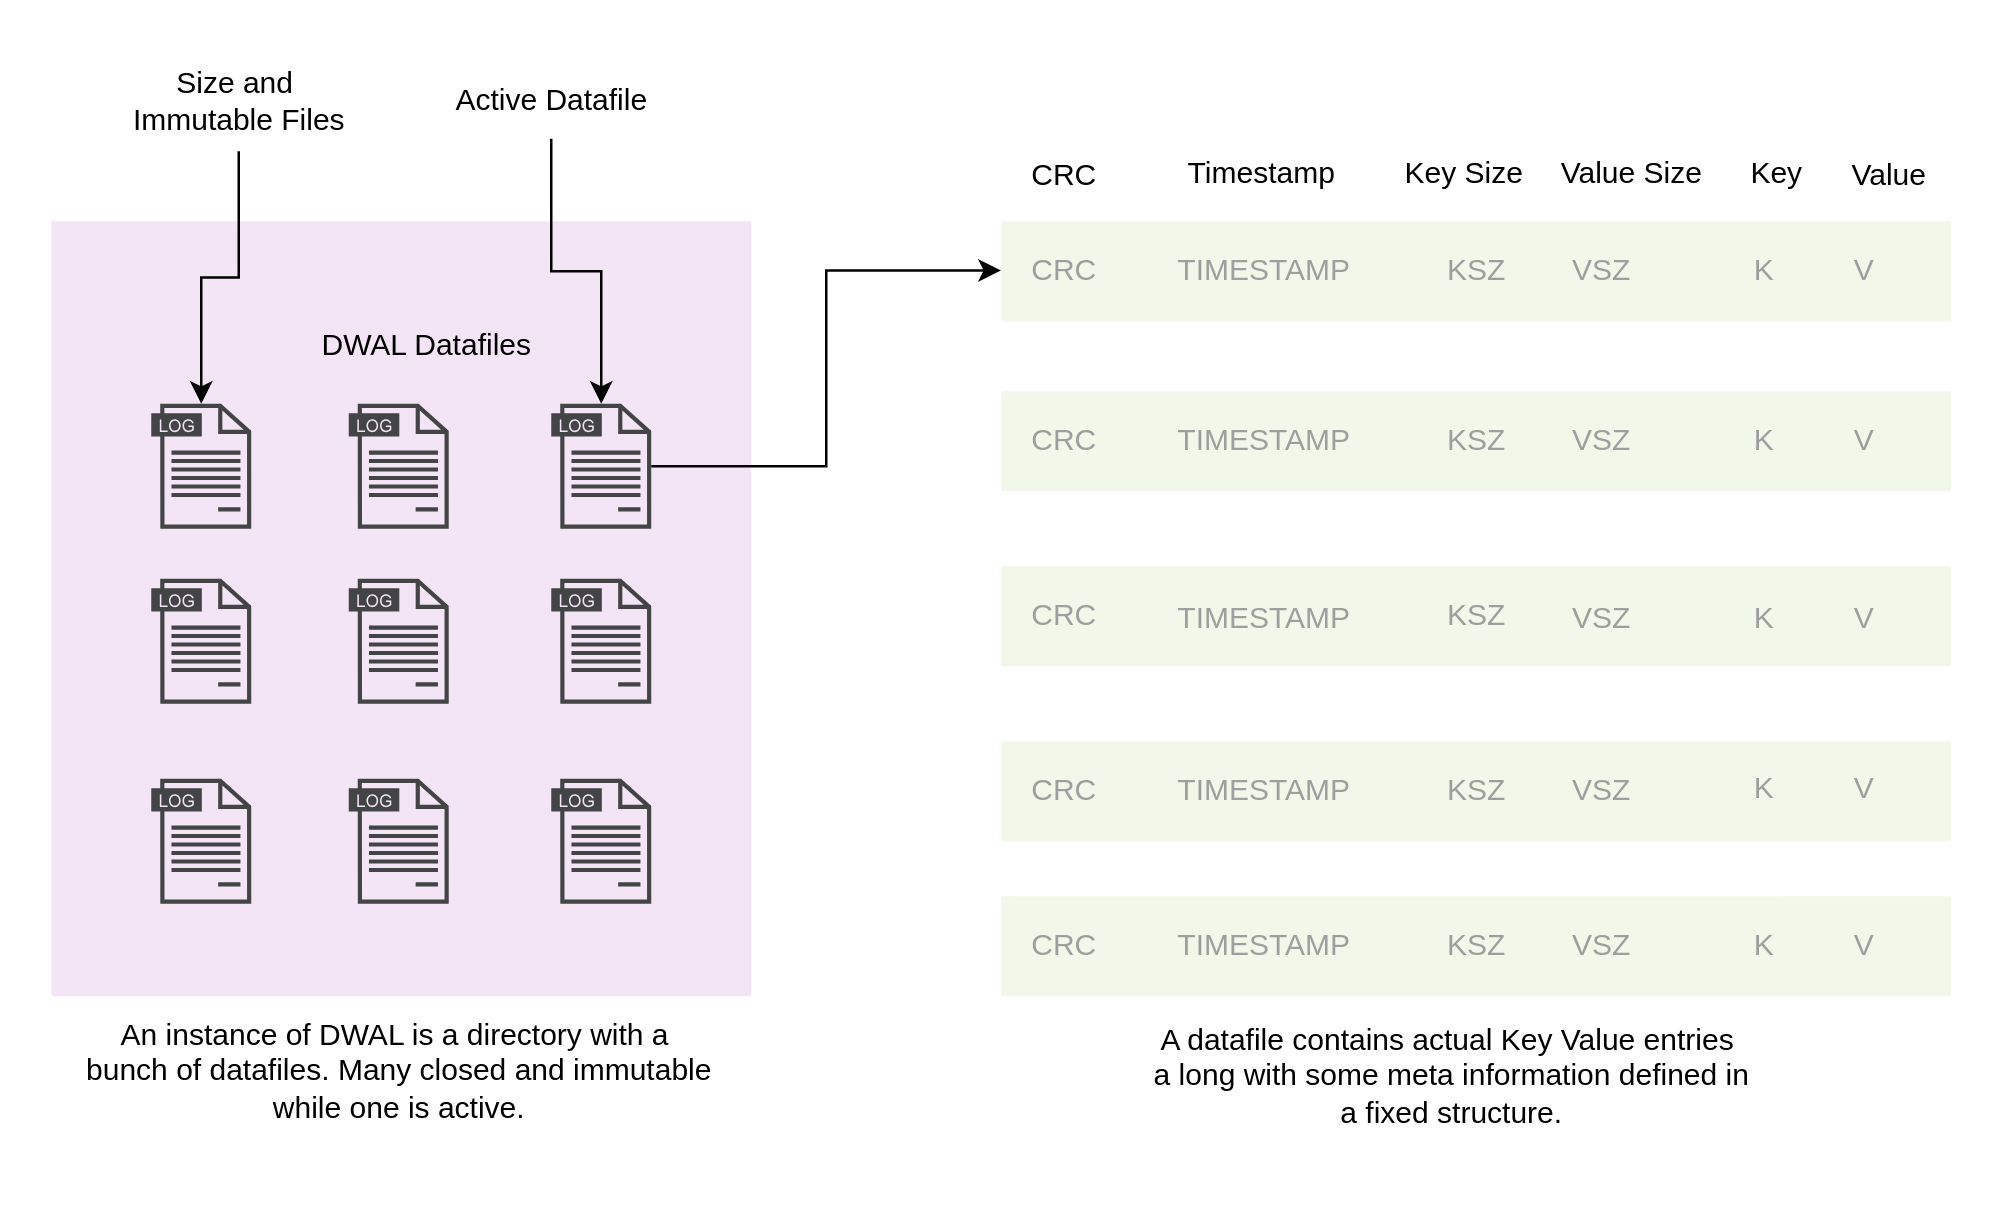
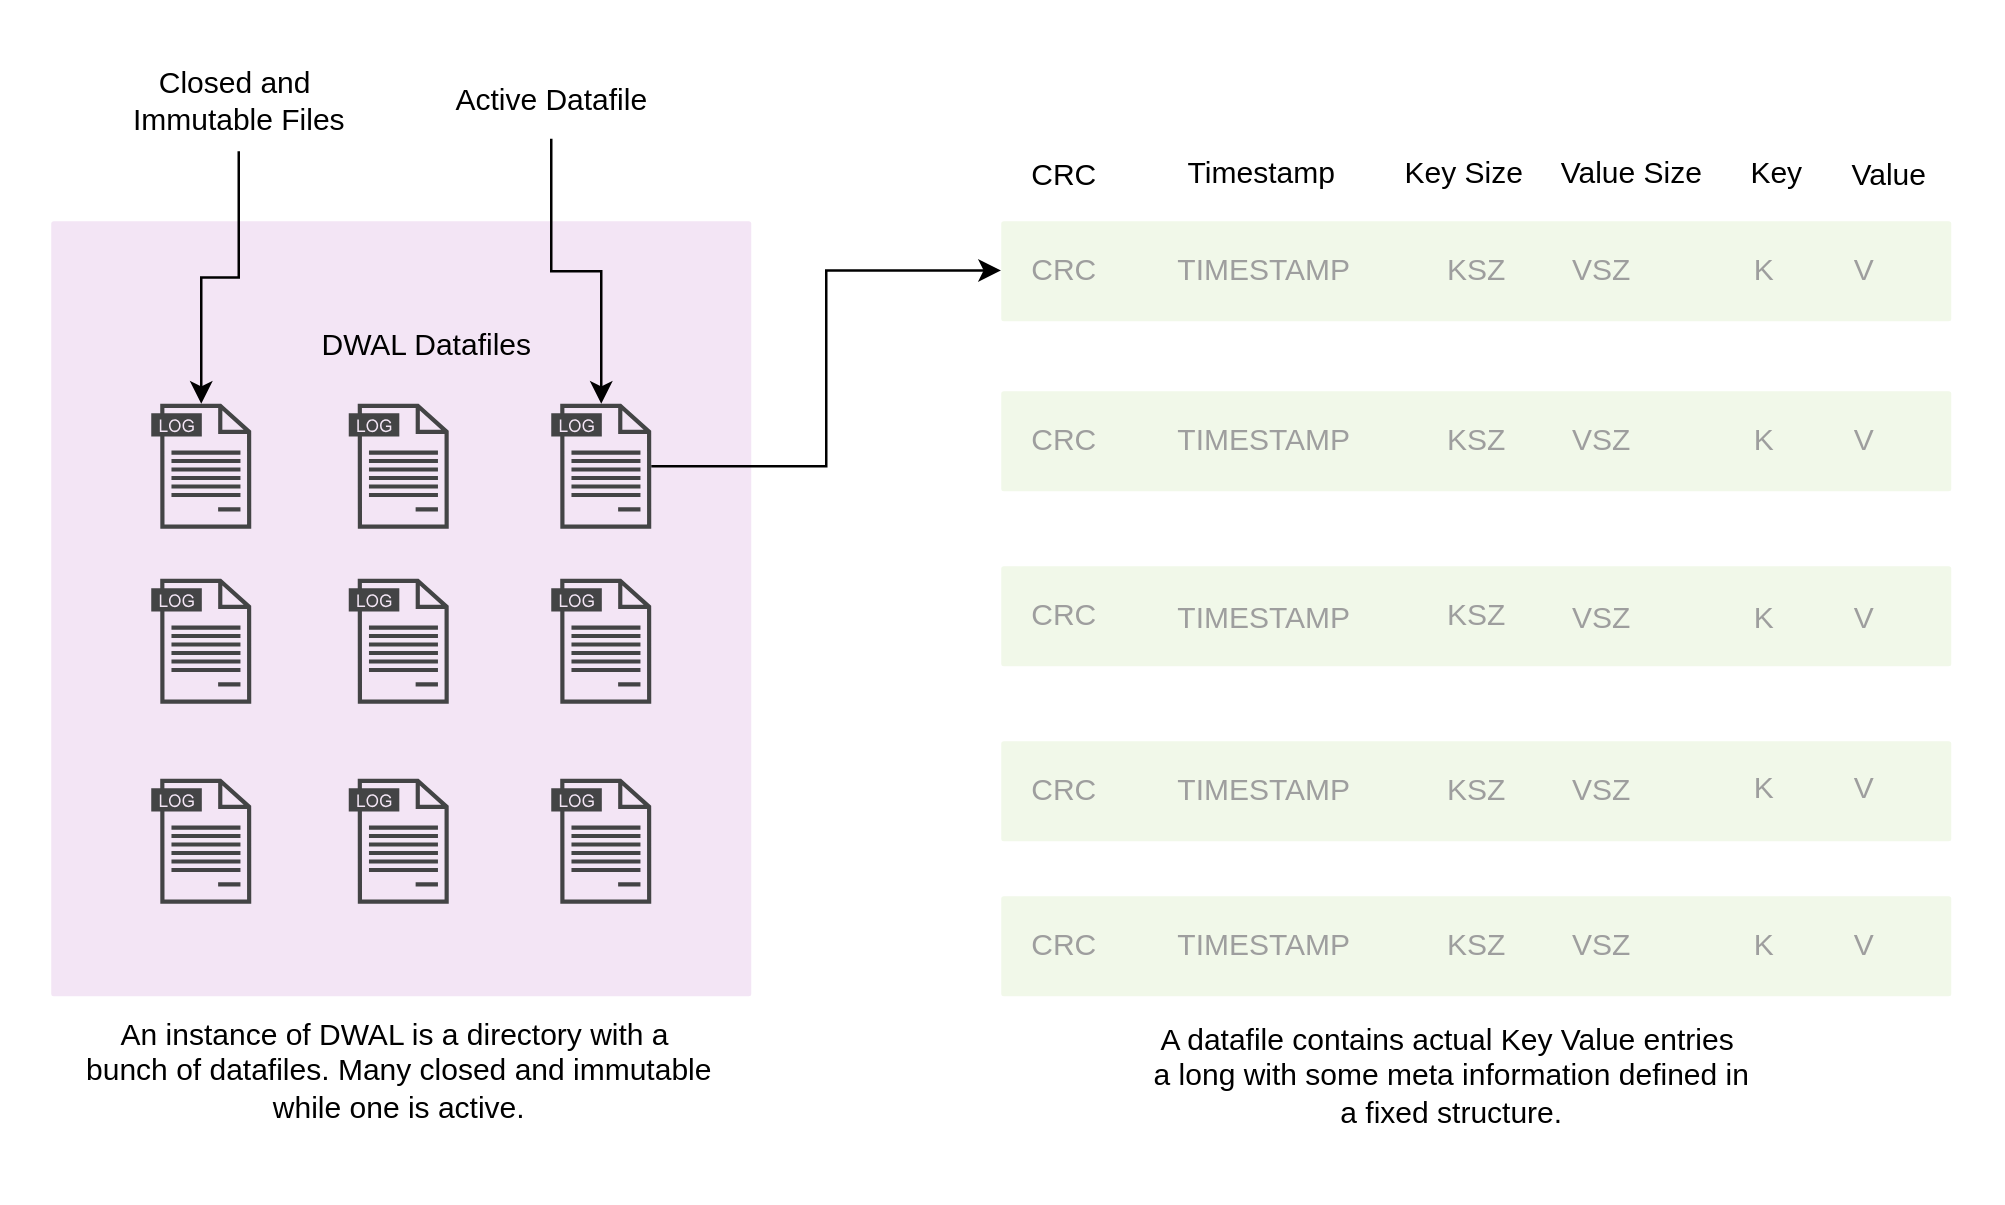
(240, 101) -> (240, 101)
